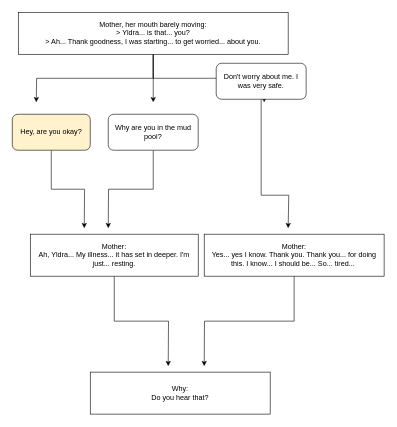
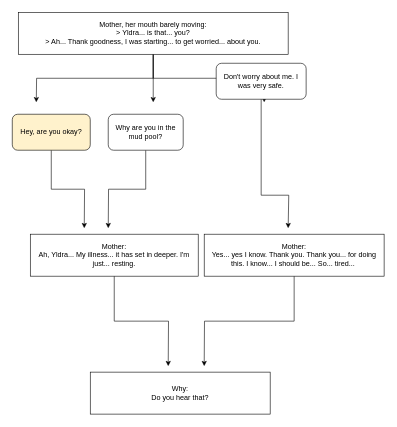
(153, 132) -> (146, 132)
